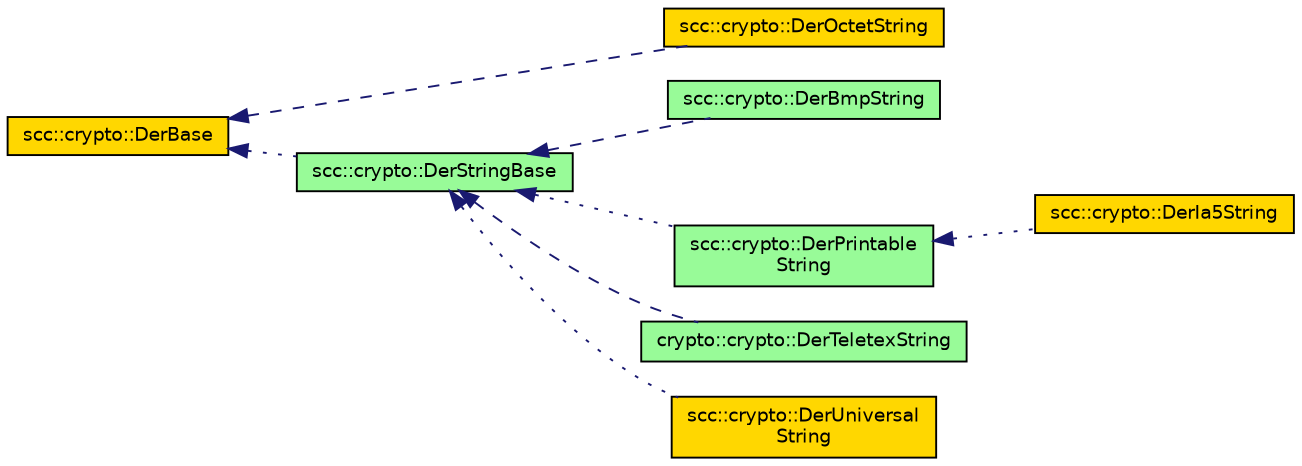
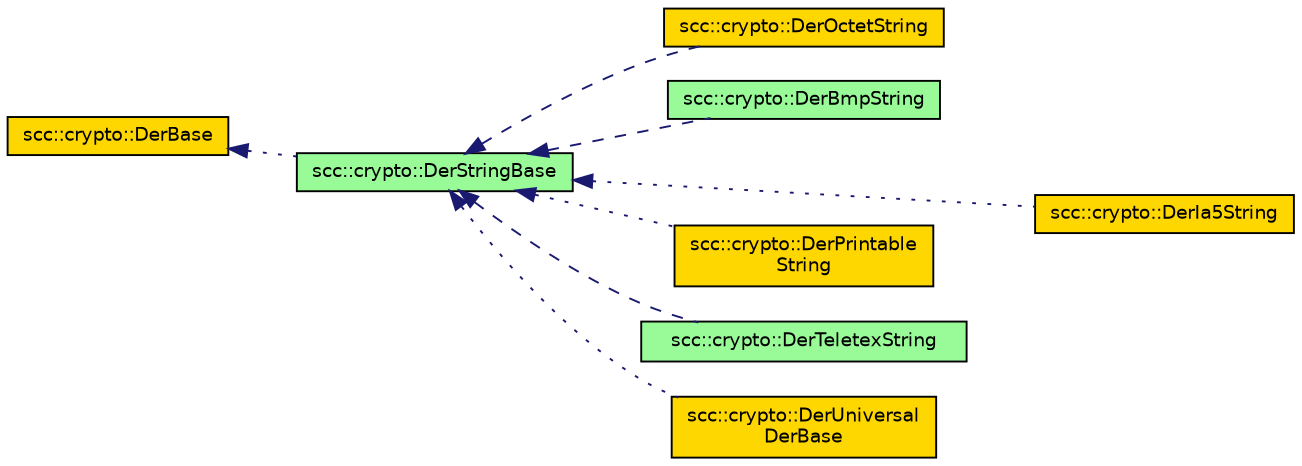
(468, 81) -> (588, 86)
(994, 234) -> (813, 194)
(804, 256) -> (804, 256)
(804, 342) -> (804, 342)
(804, 427) -> (804, 427)
